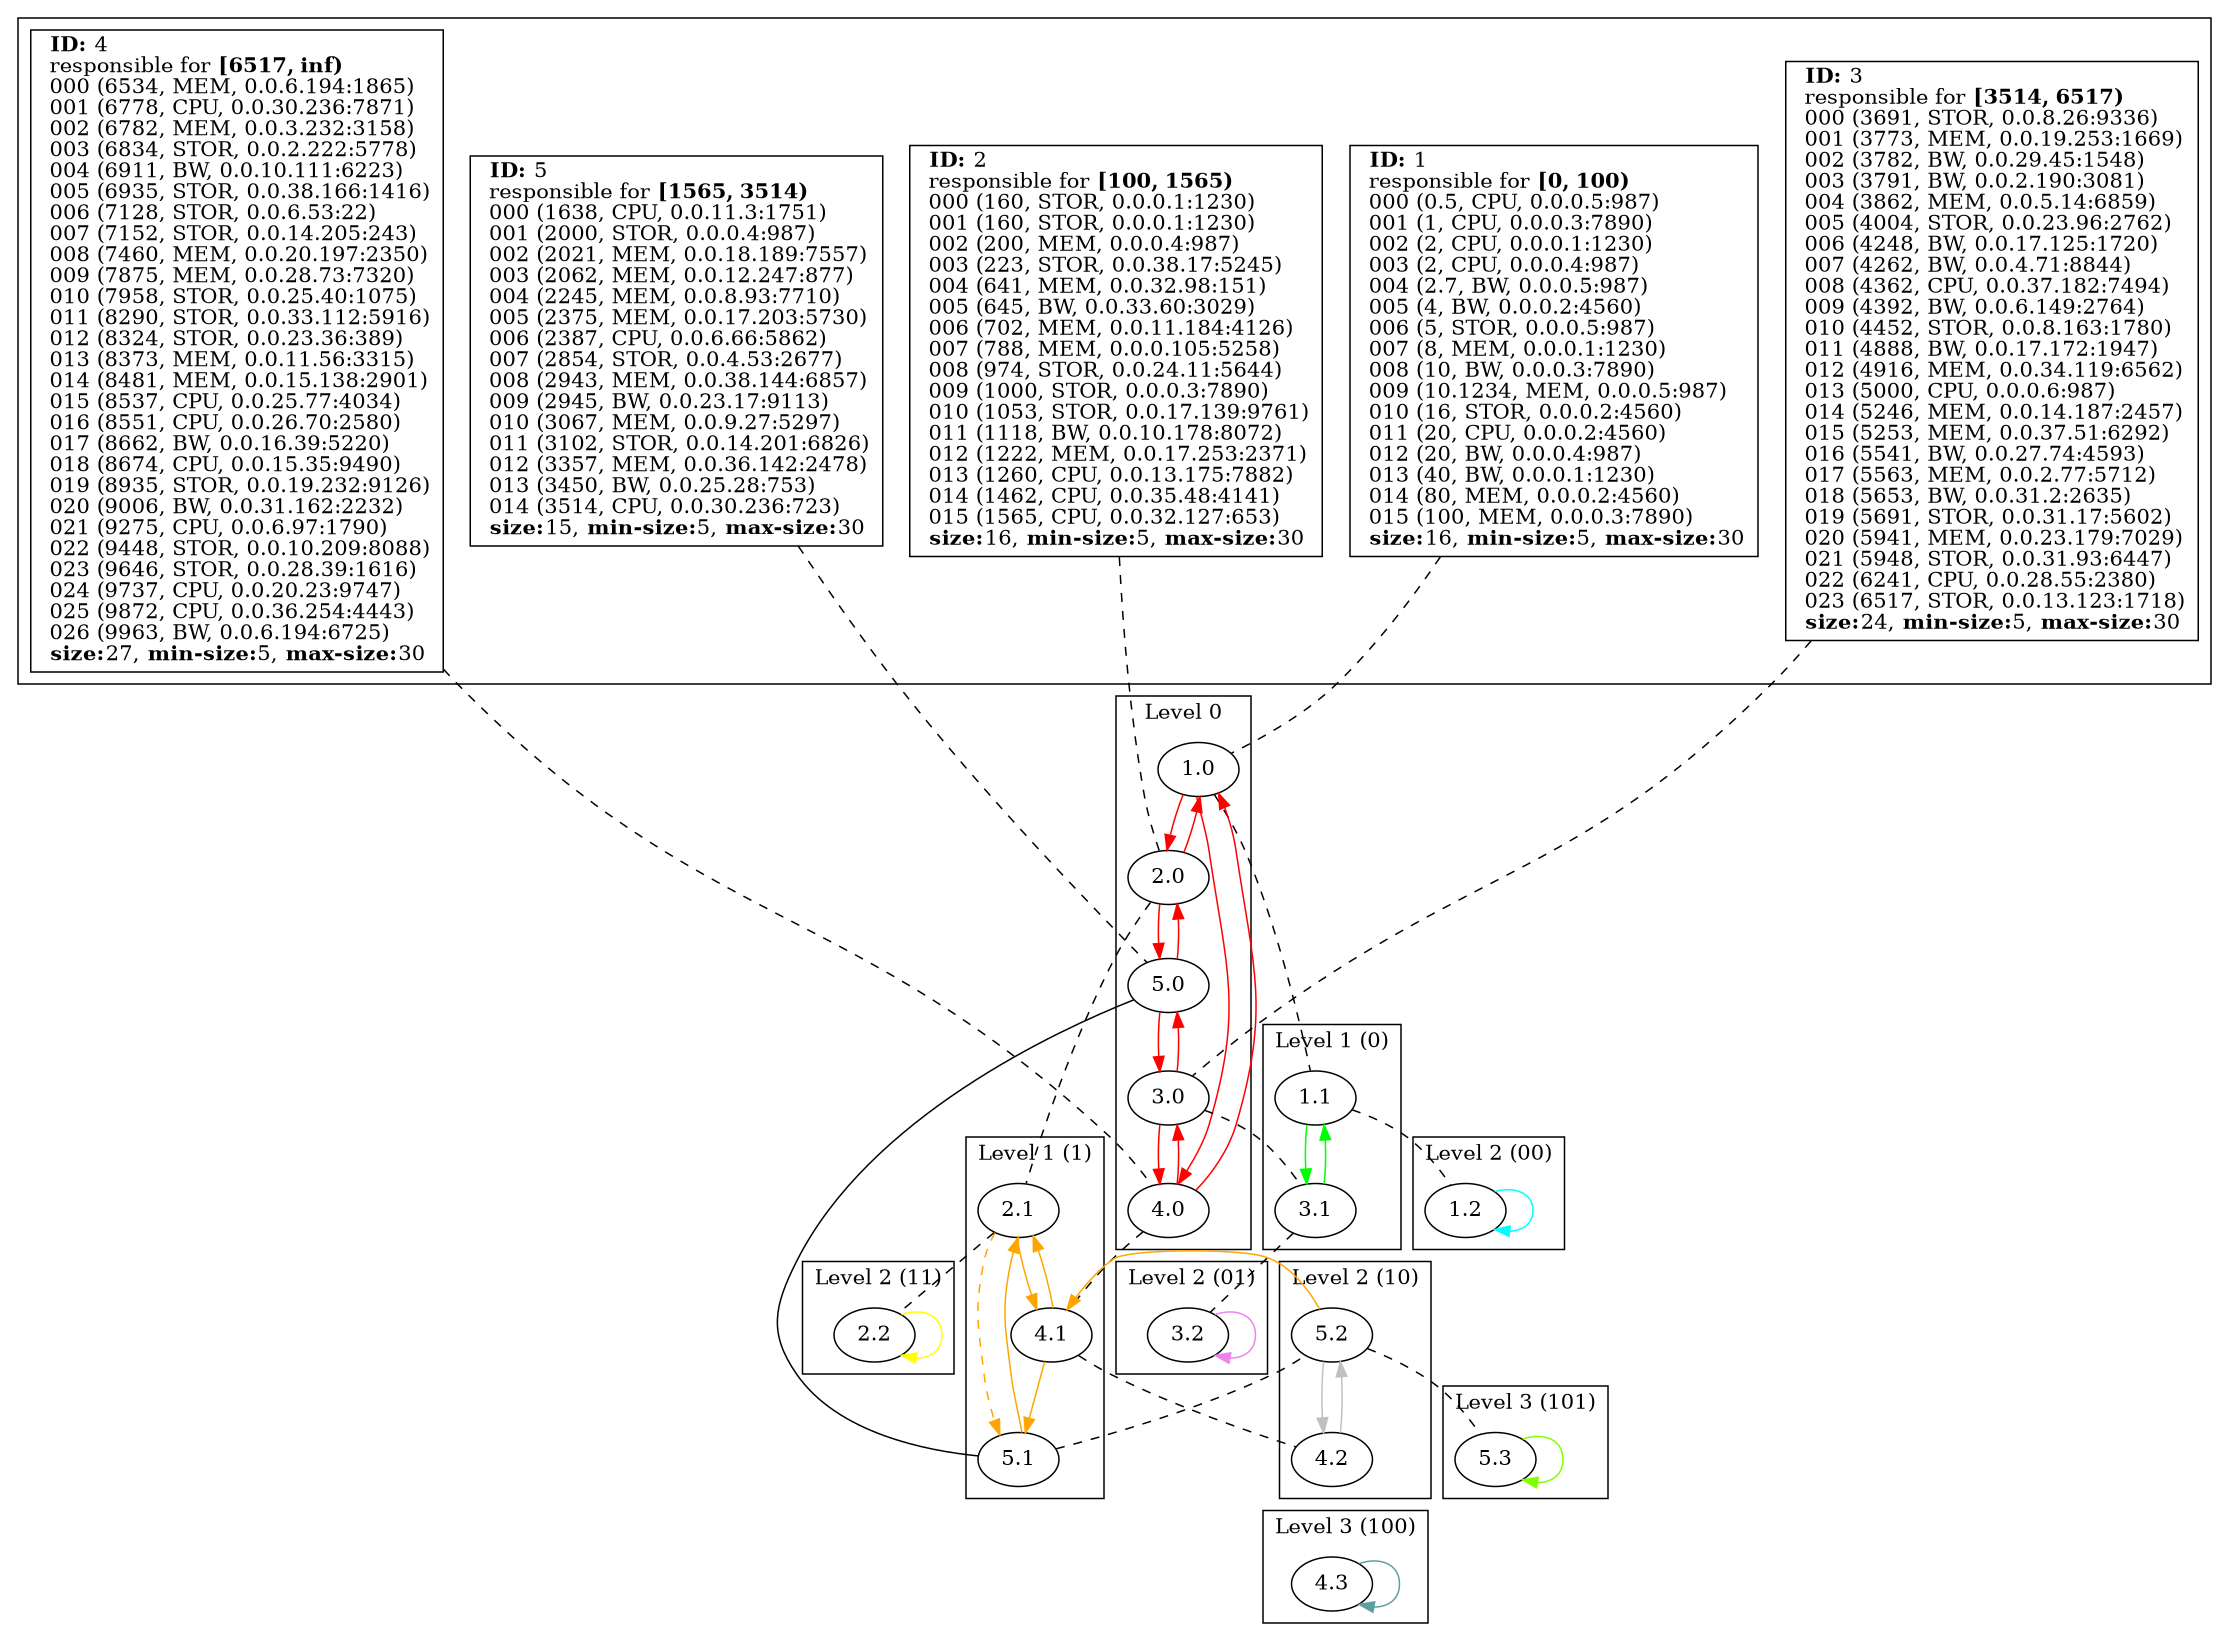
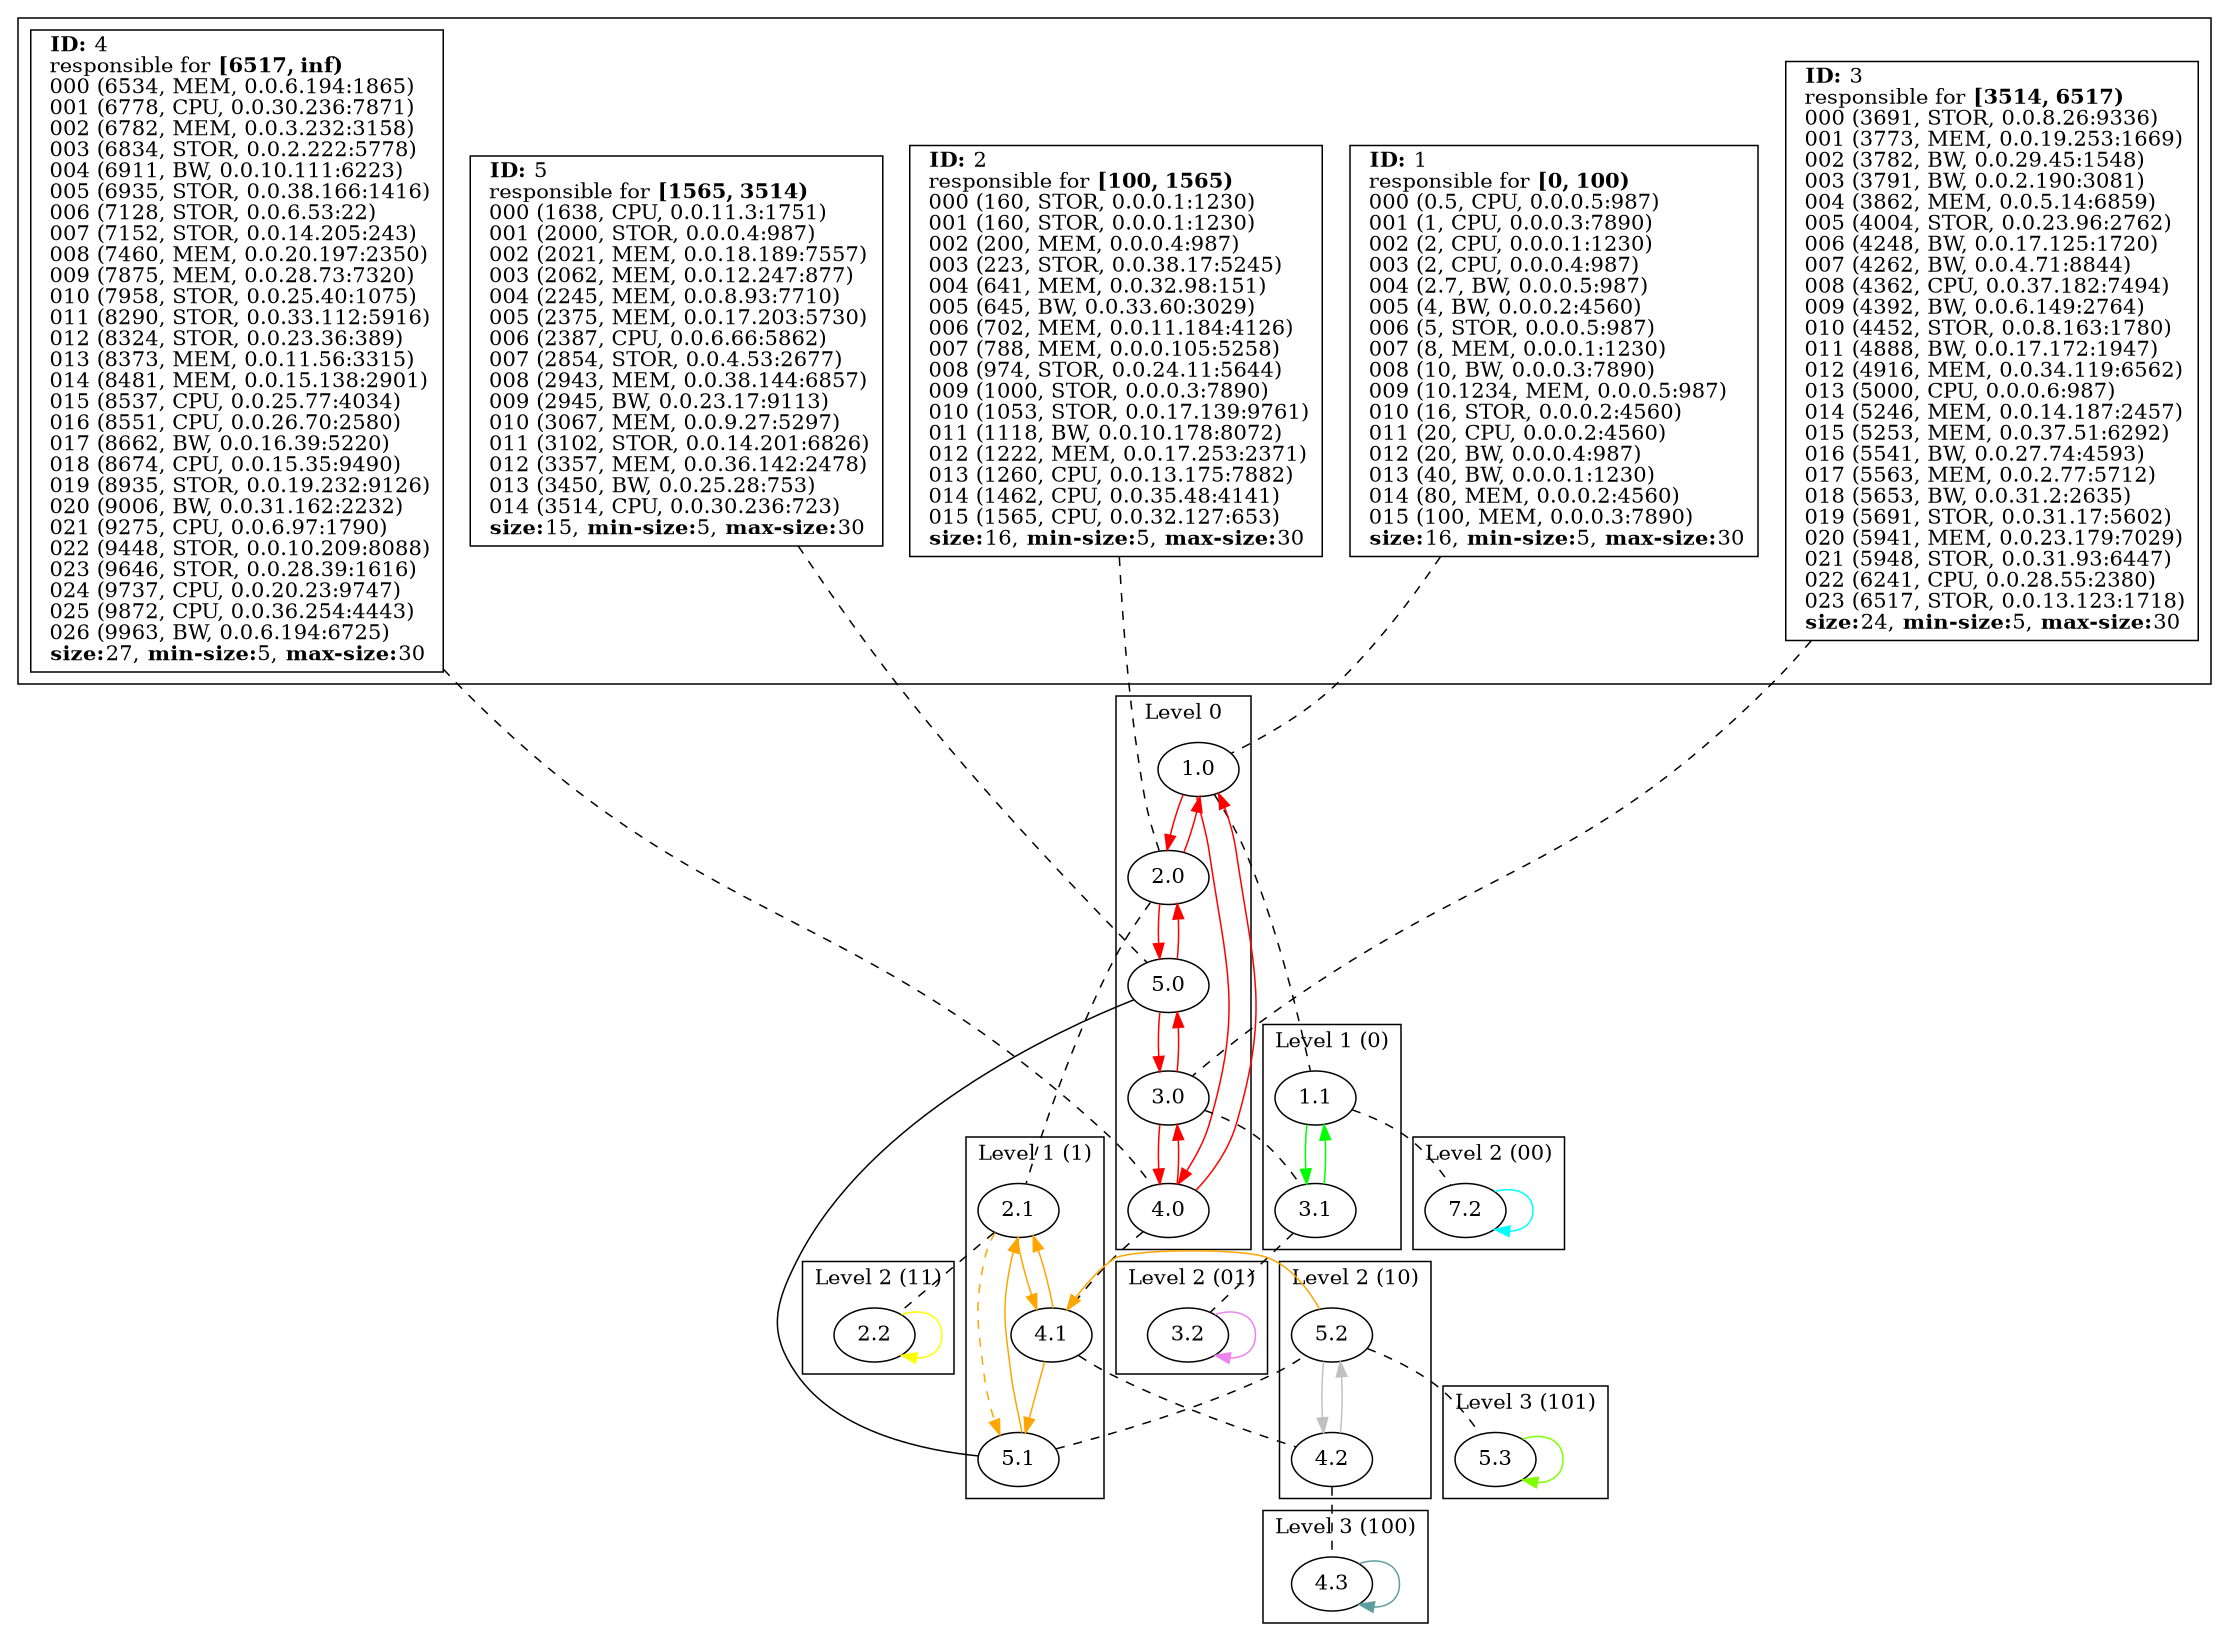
(1466, 1210) -> (1466, 1210)
none -> (1332, 1522)
